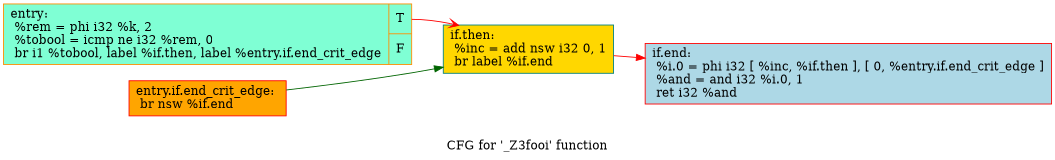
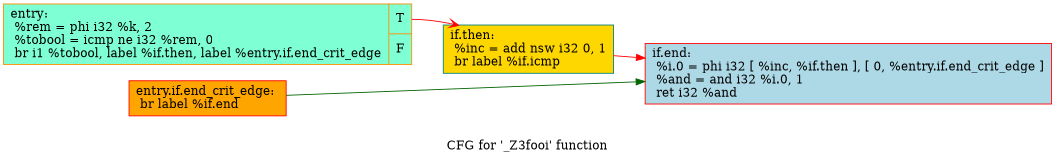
(502, 62) -> (506, 62)
(361, 81) -> (461, 89)
(185, 104) -> (188, 104)
